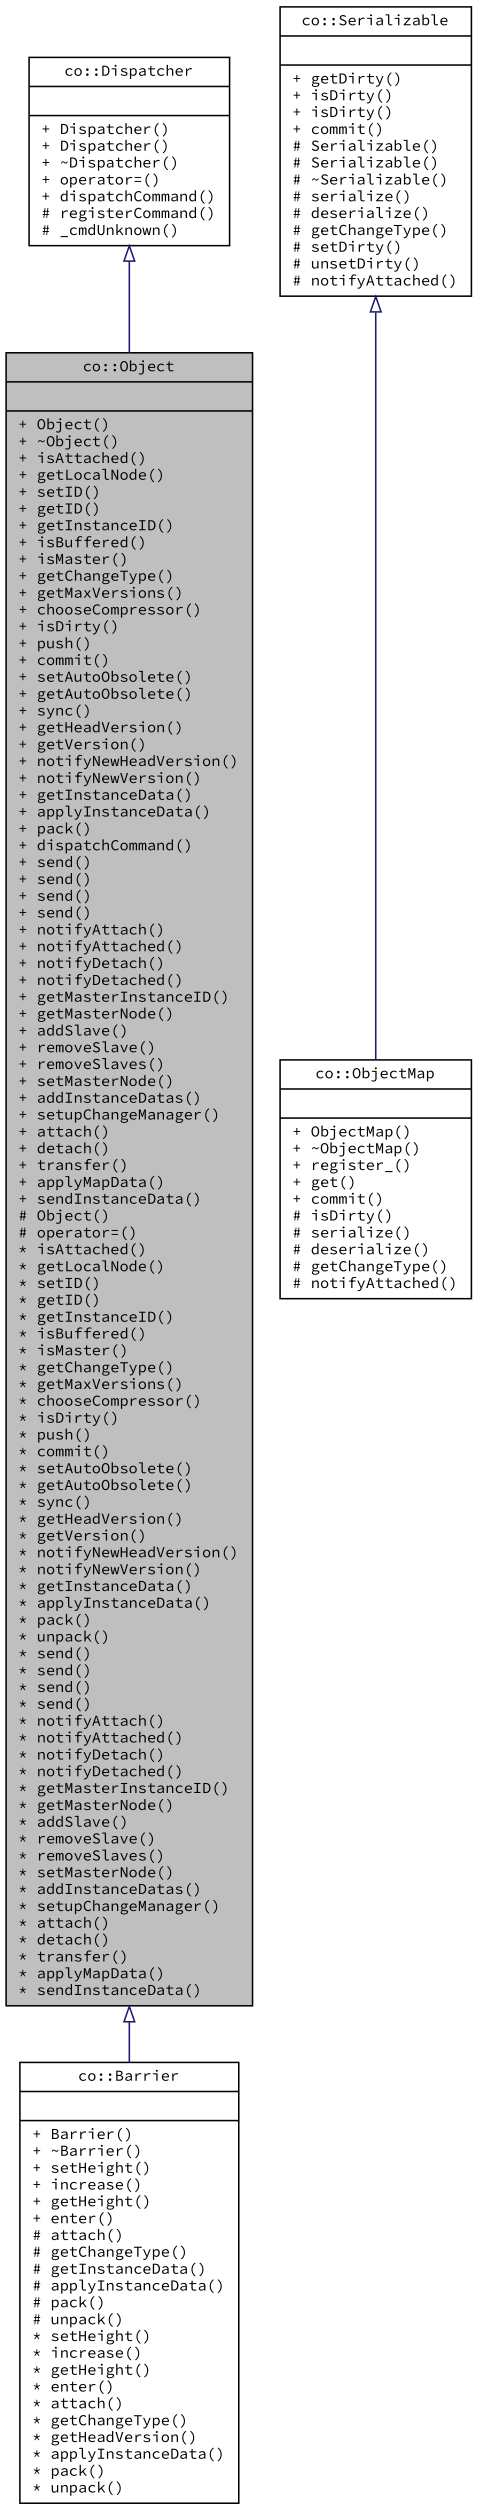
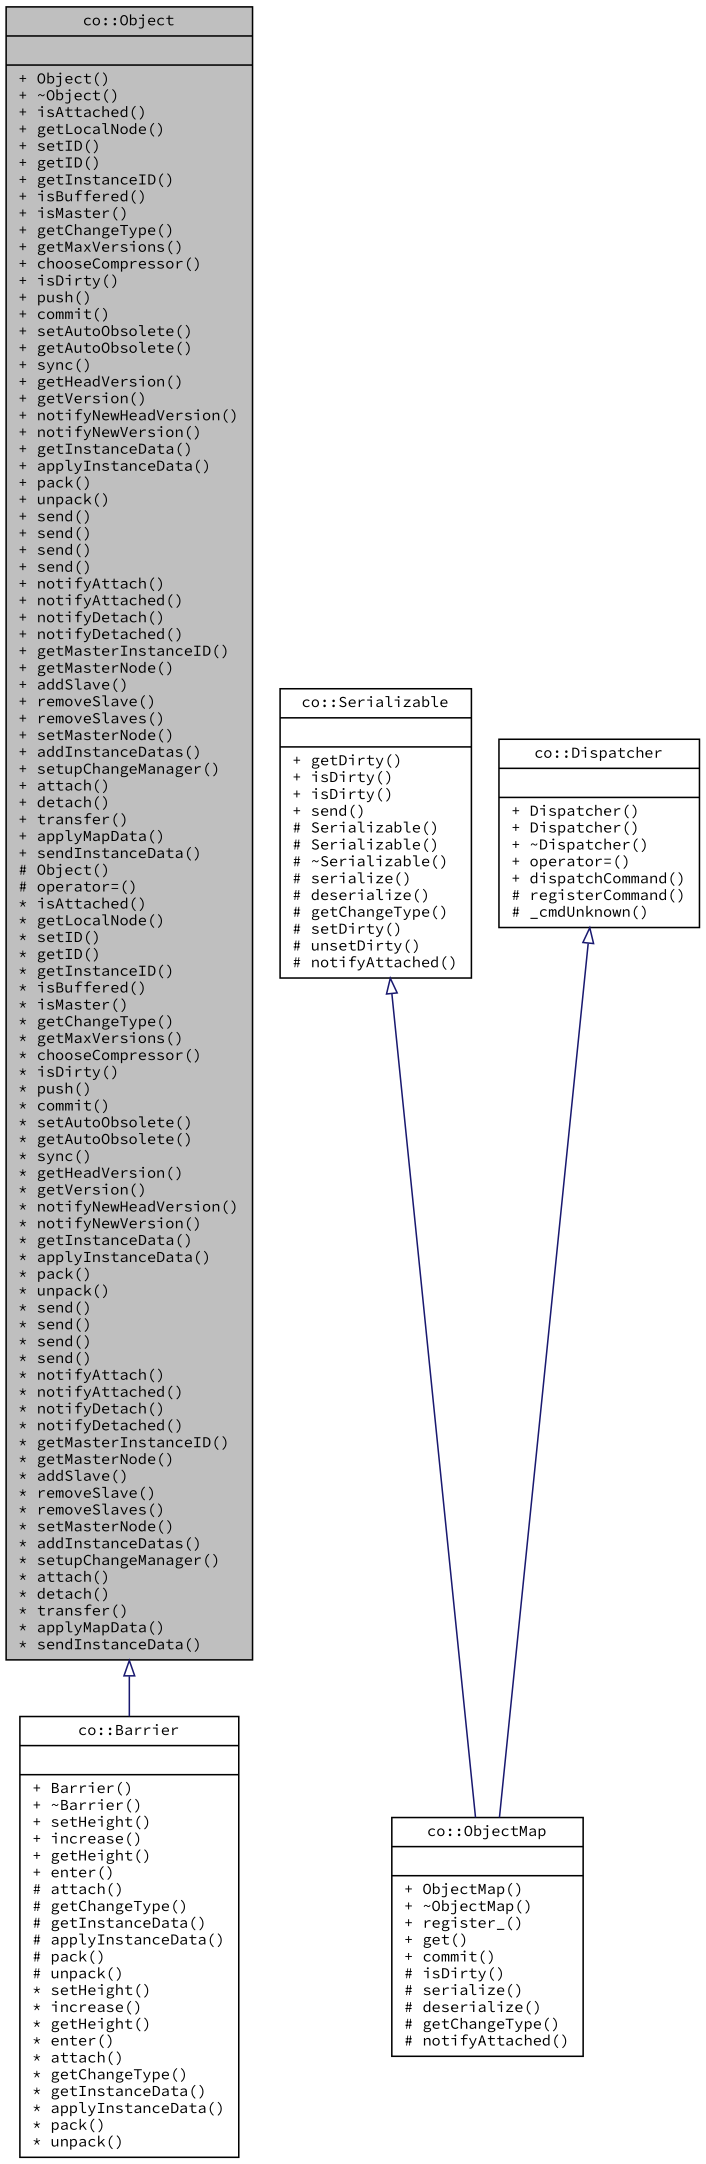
(339, 129) -> (330, 811)
(129, 307) -> (544, 1380)
(106, 846) -> (65, 500)
(116, 2437) -> (120, 2092)
